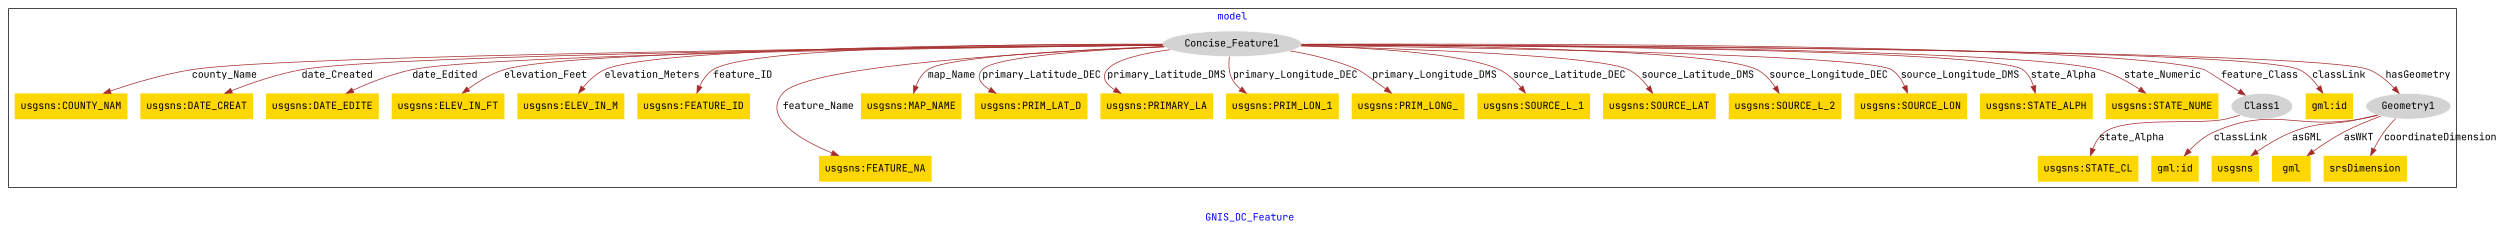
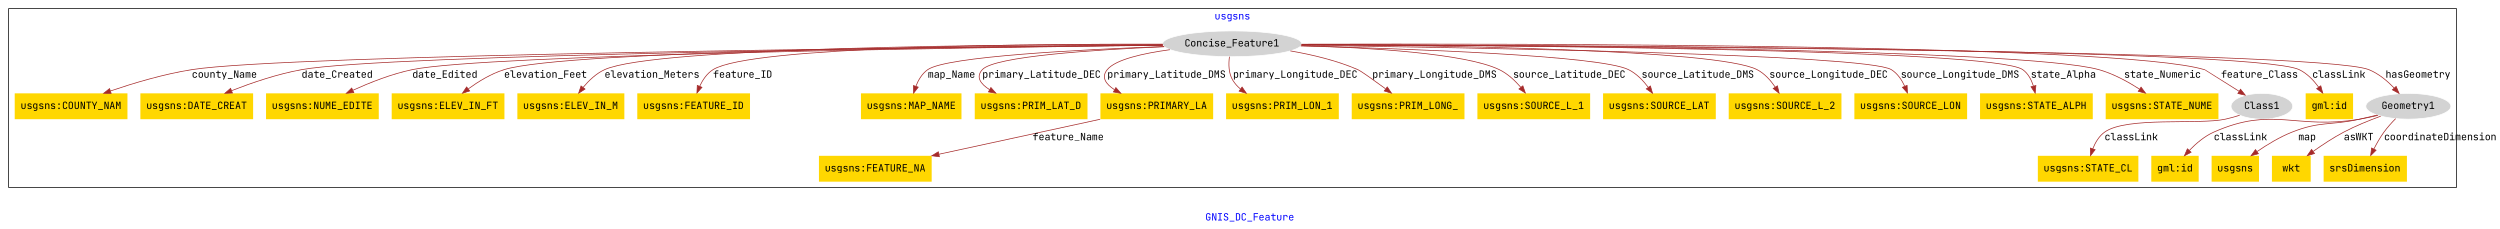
(1233, 17) -> (1233, 17)
(927, 62) -> (1019, 137)
(322, 106) -> (322, 106)
(2132, 138) -> (2132, 138)
(2307, 138) -> (2307, 138)
(2291, 169) -> (2291, 169)
